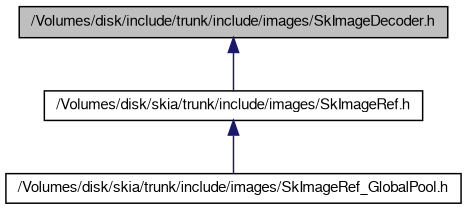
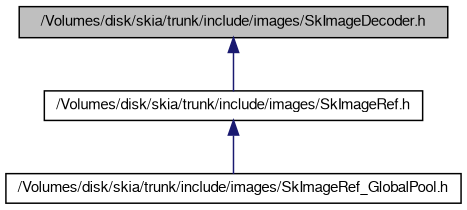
(233, 22) -> (233, 22)
